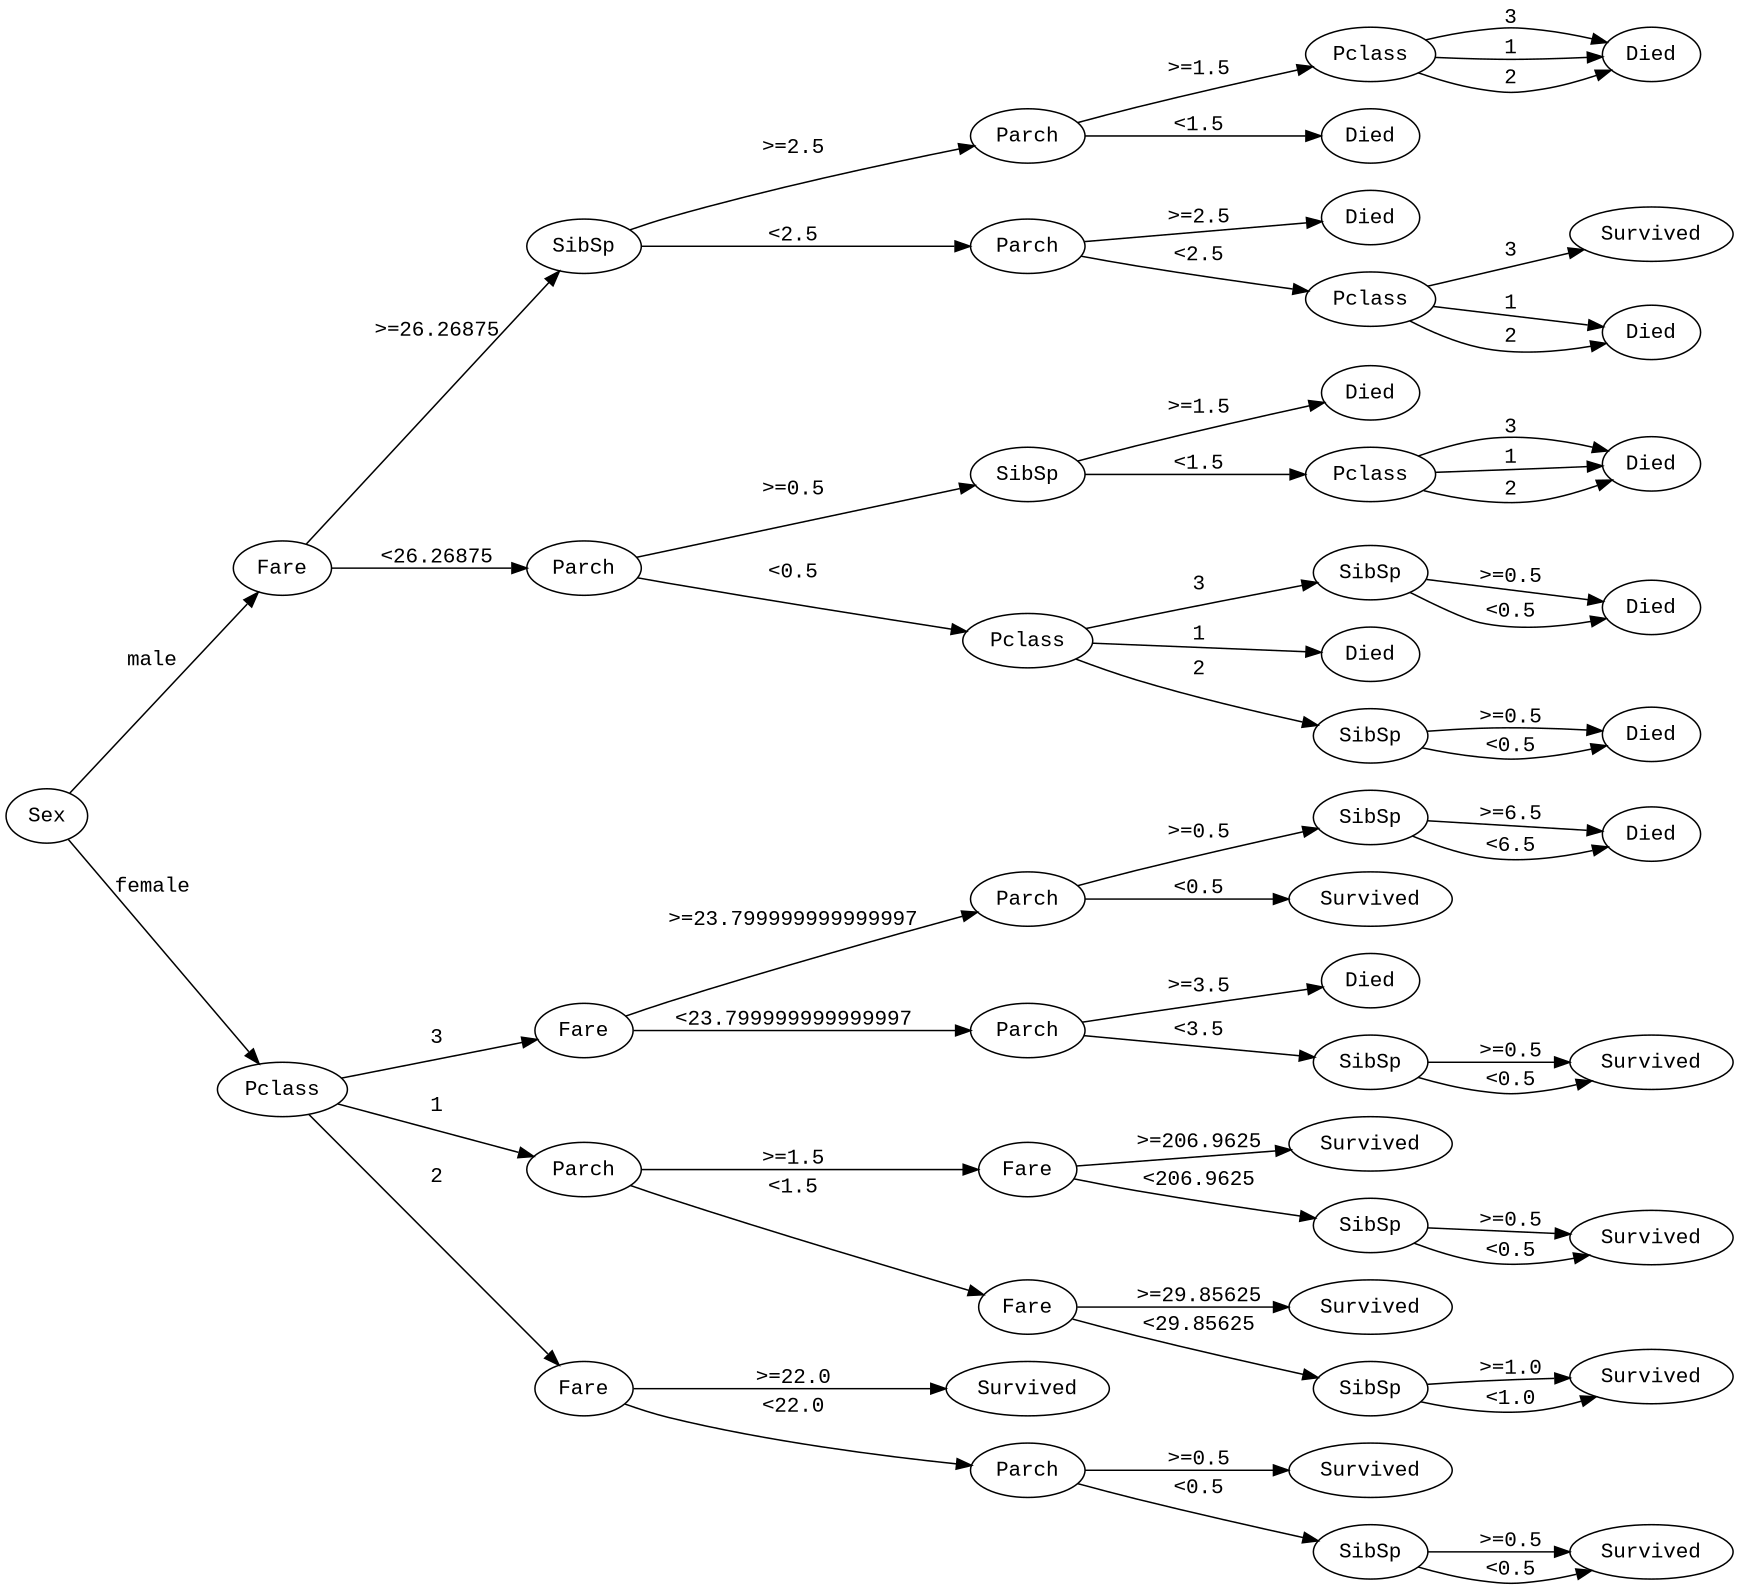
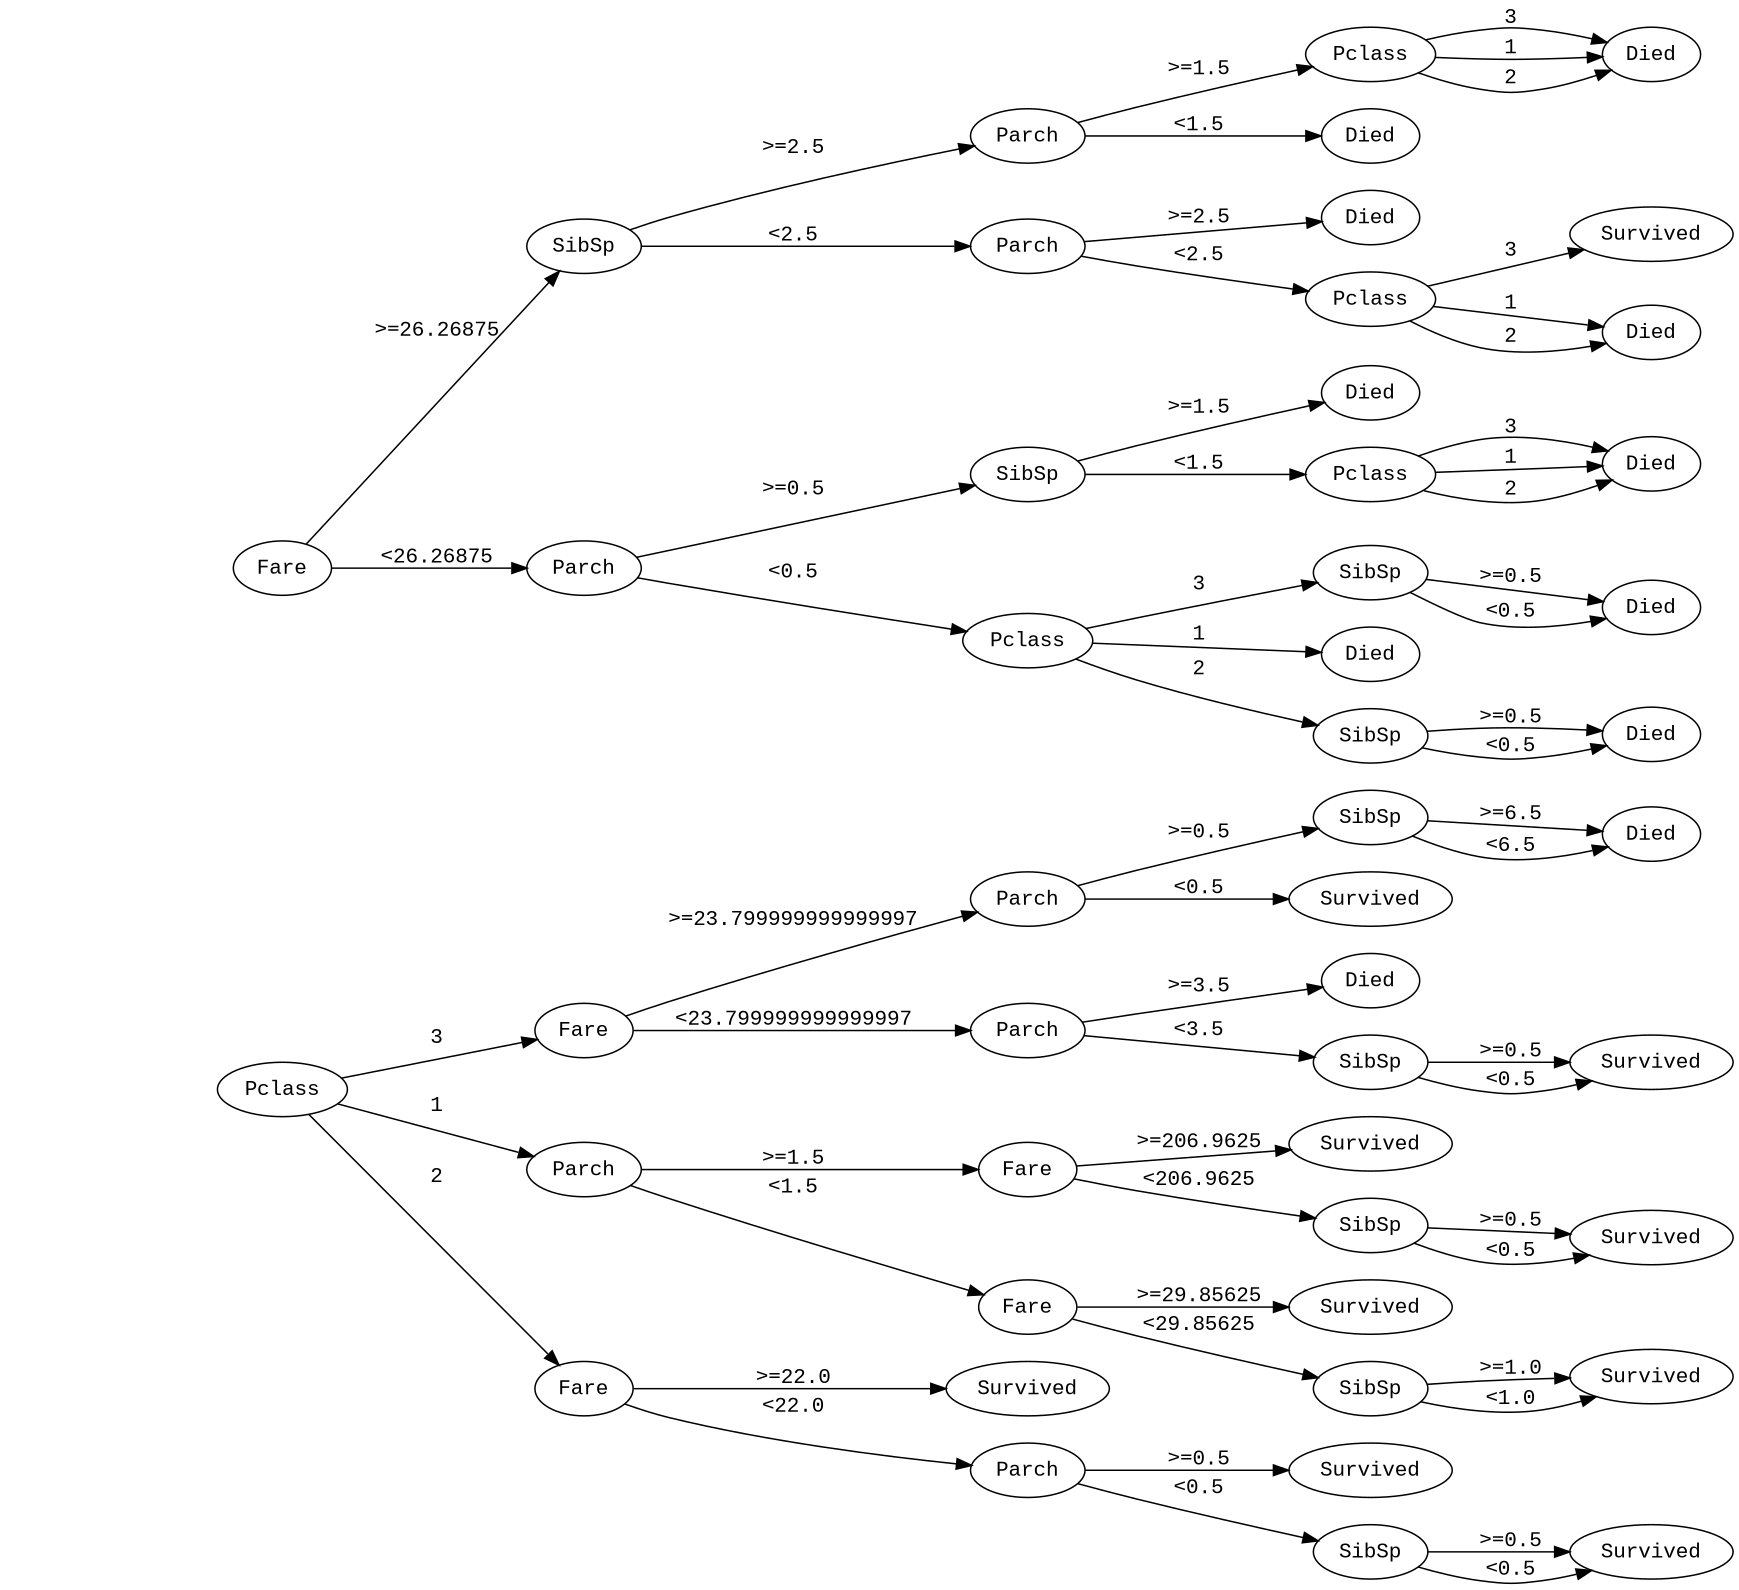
(47, 816) -> none
